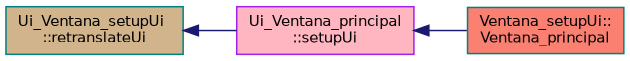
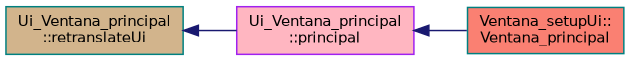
(95, 31) -> (95, 31)
(325, 31) -> (325, 31)
